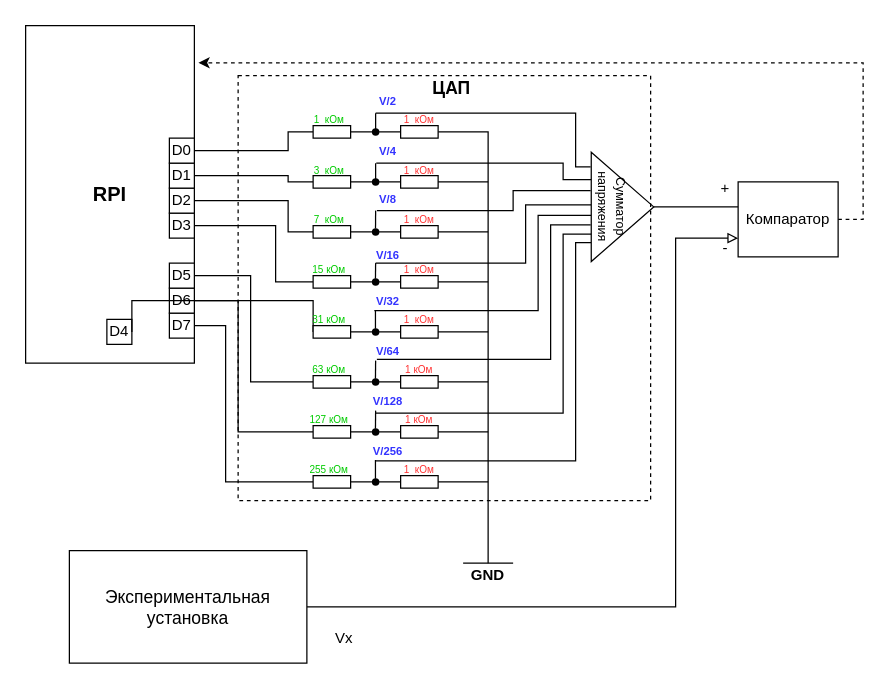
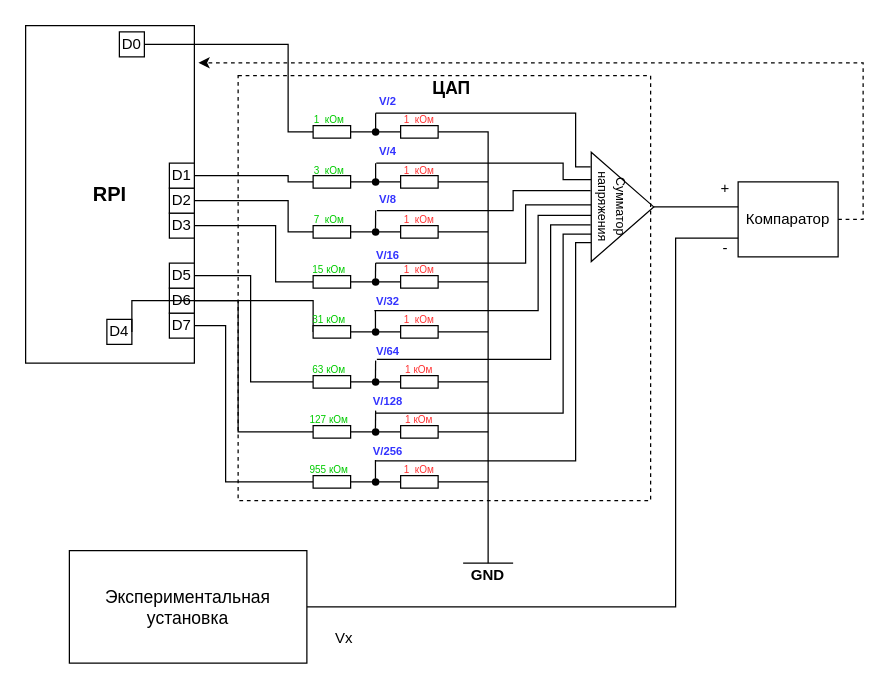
(182, 151) -> (132, 44)
(726, 238) -> (730, 238)
(329, 469) -> (329, 469)
